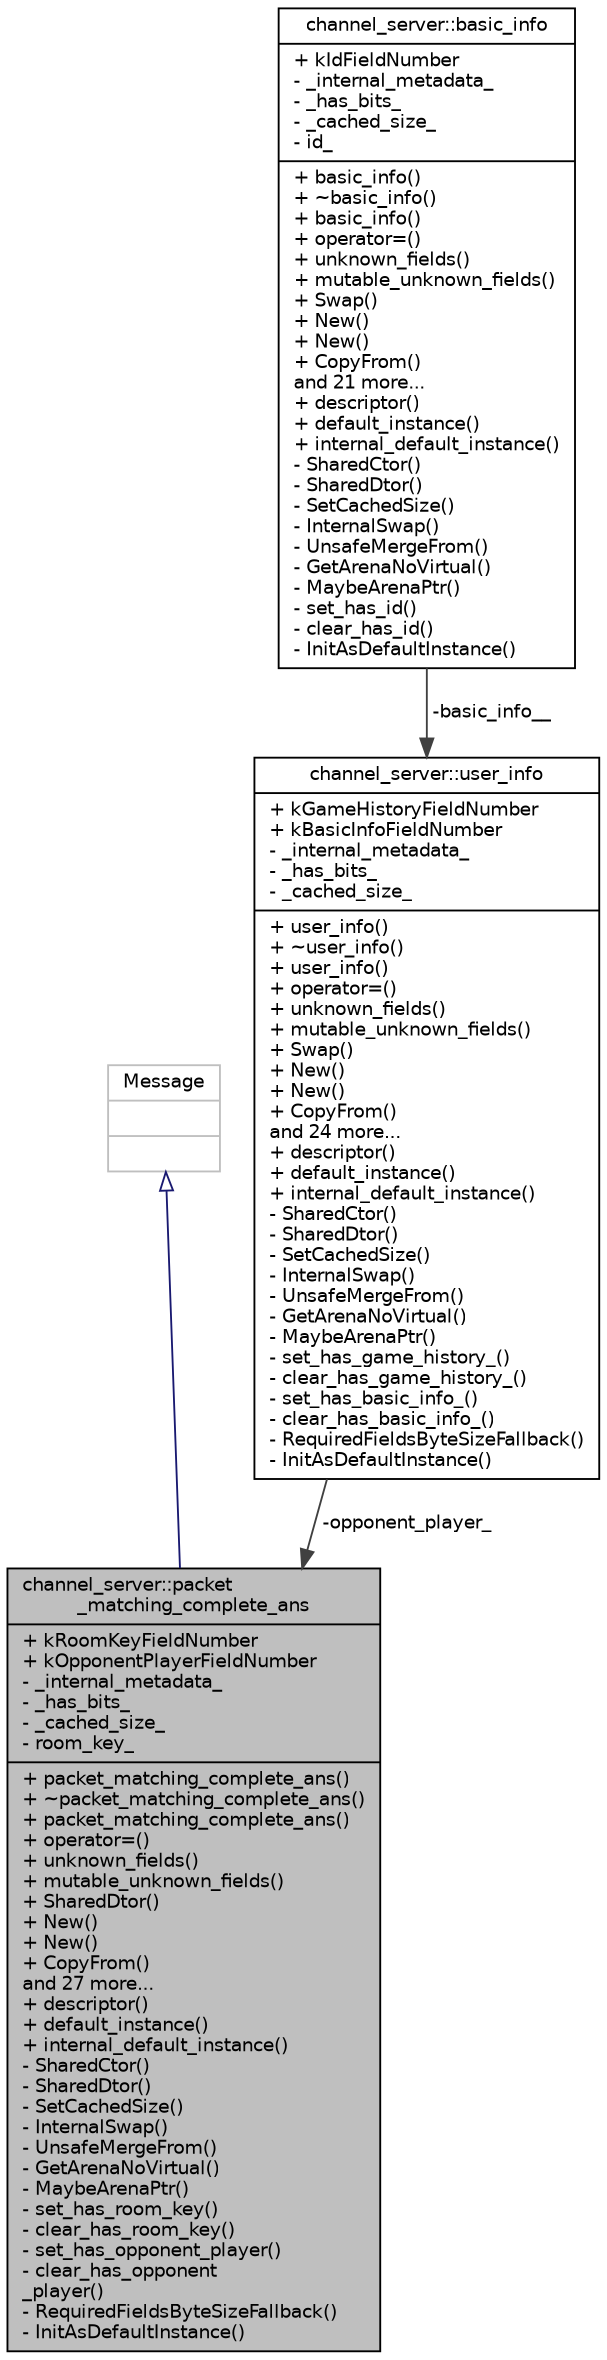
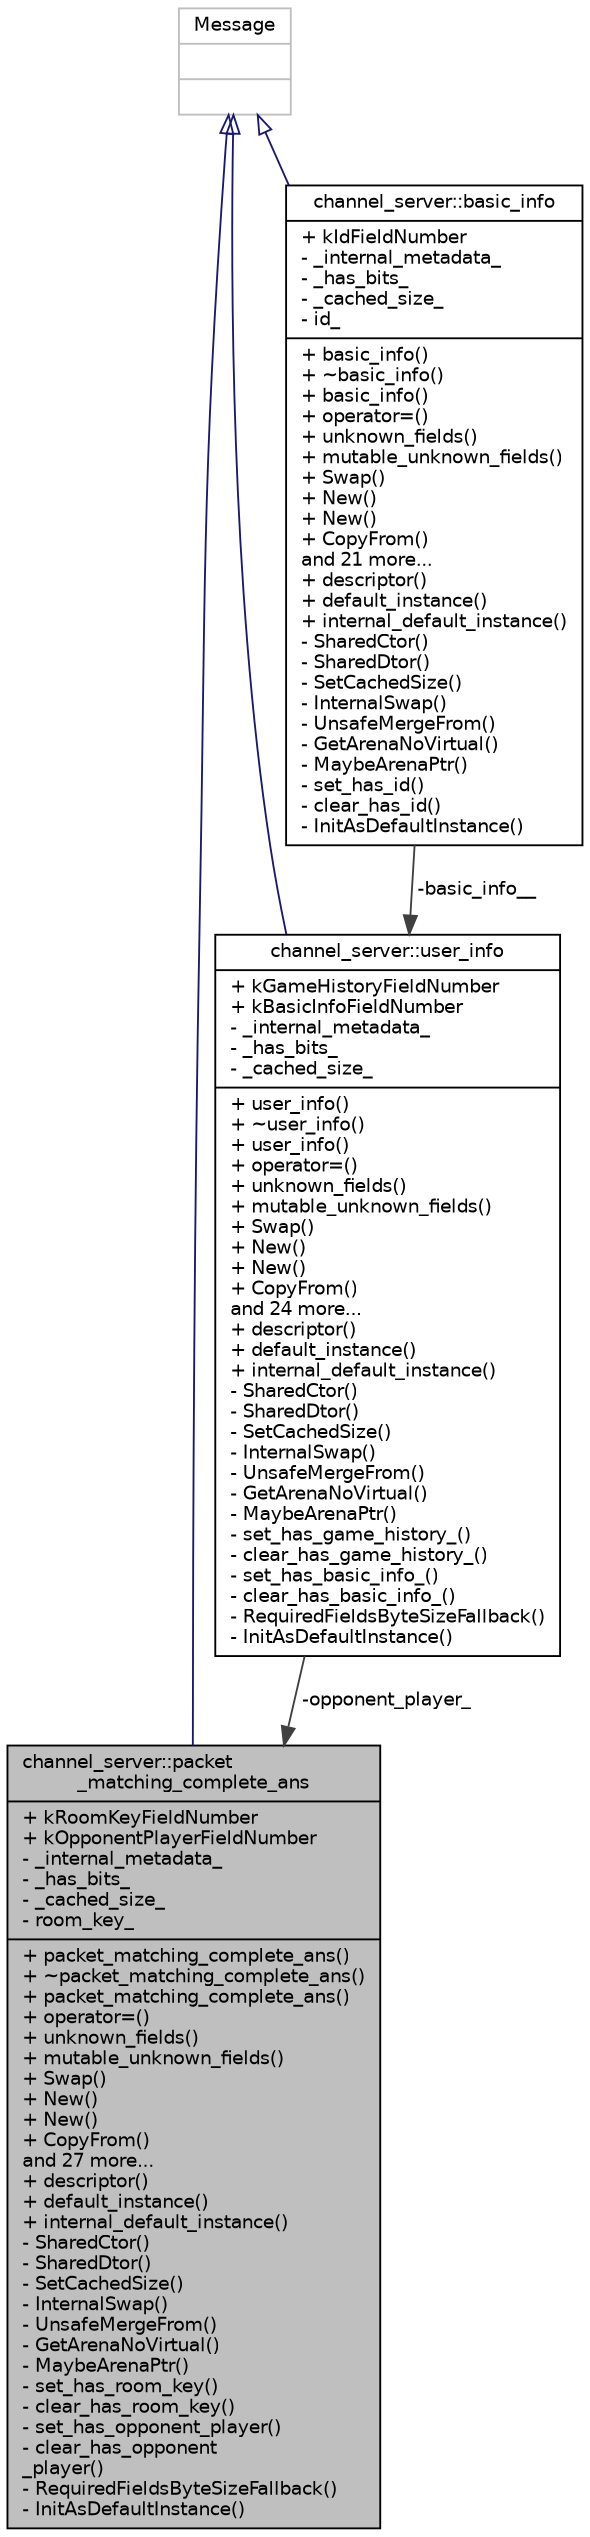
none -> (277, 159)
none -> (240, 536)
(91, 1902) -> (65, 2079)
